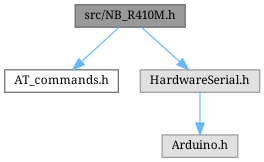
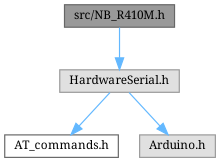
(100, 44) -> (95, 109)
